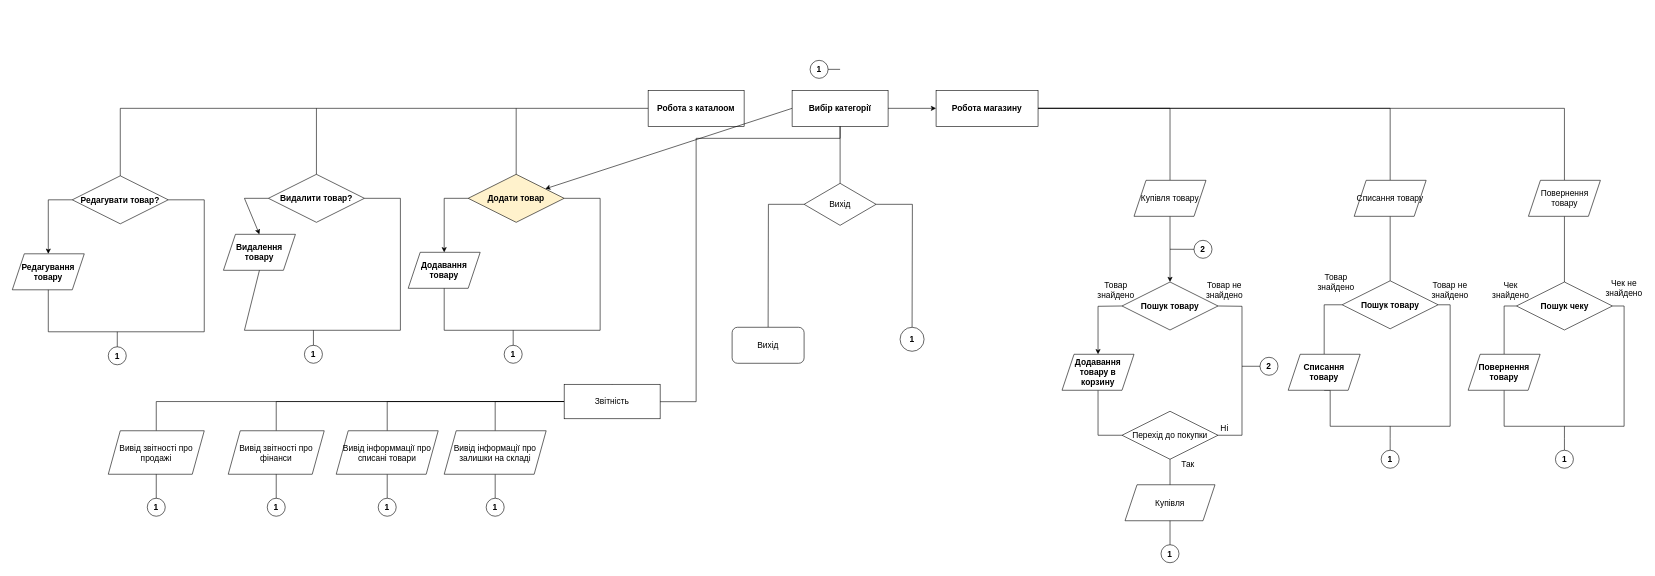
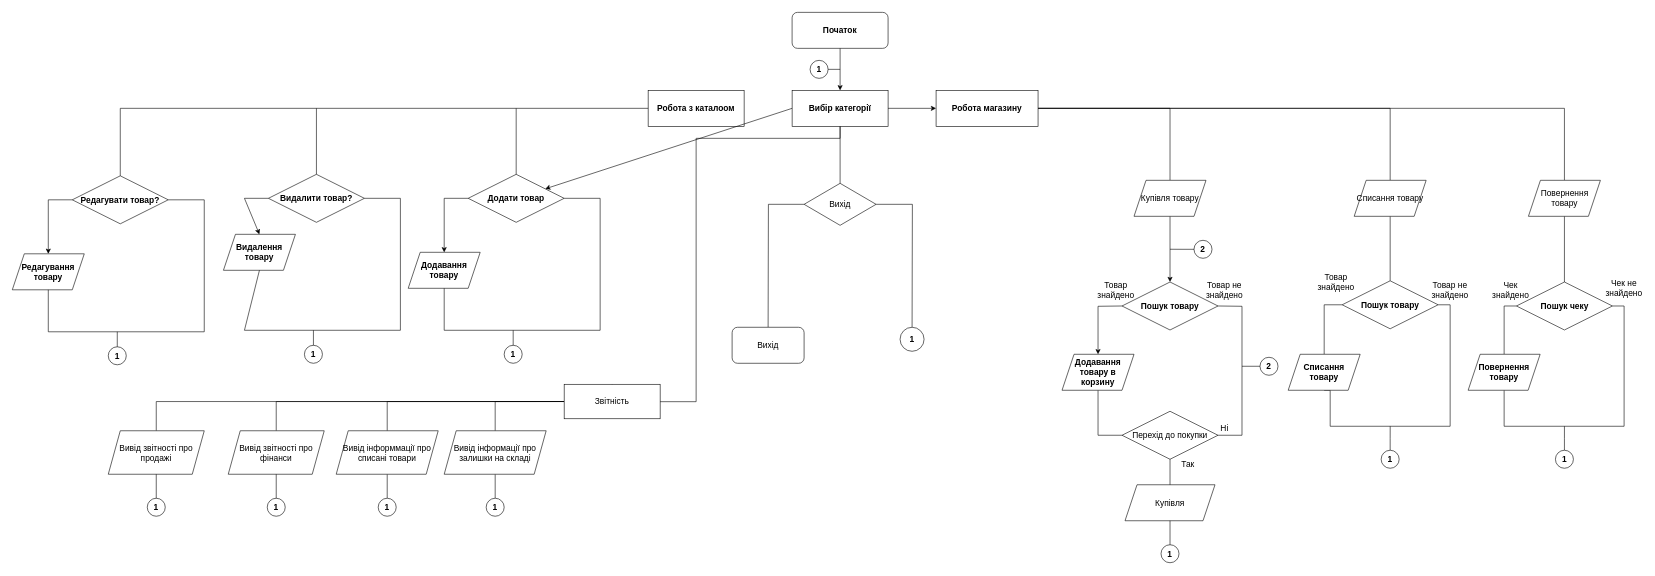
none -> (840, 30)
none -> (840, 84)
(516, 198) -> (516, 198)
